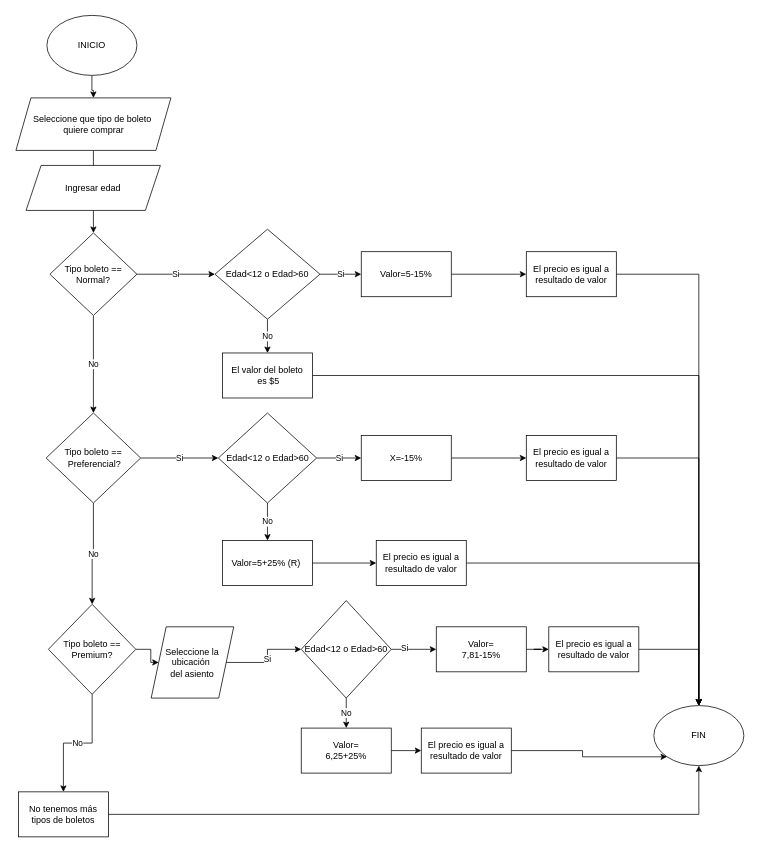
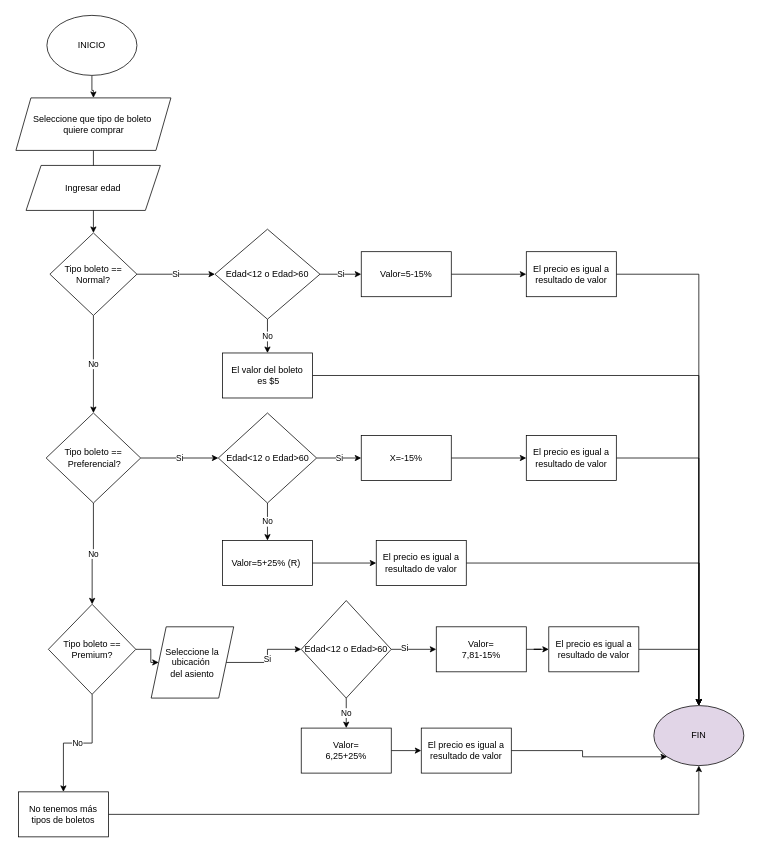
(699, 735) -> (699, 735)
